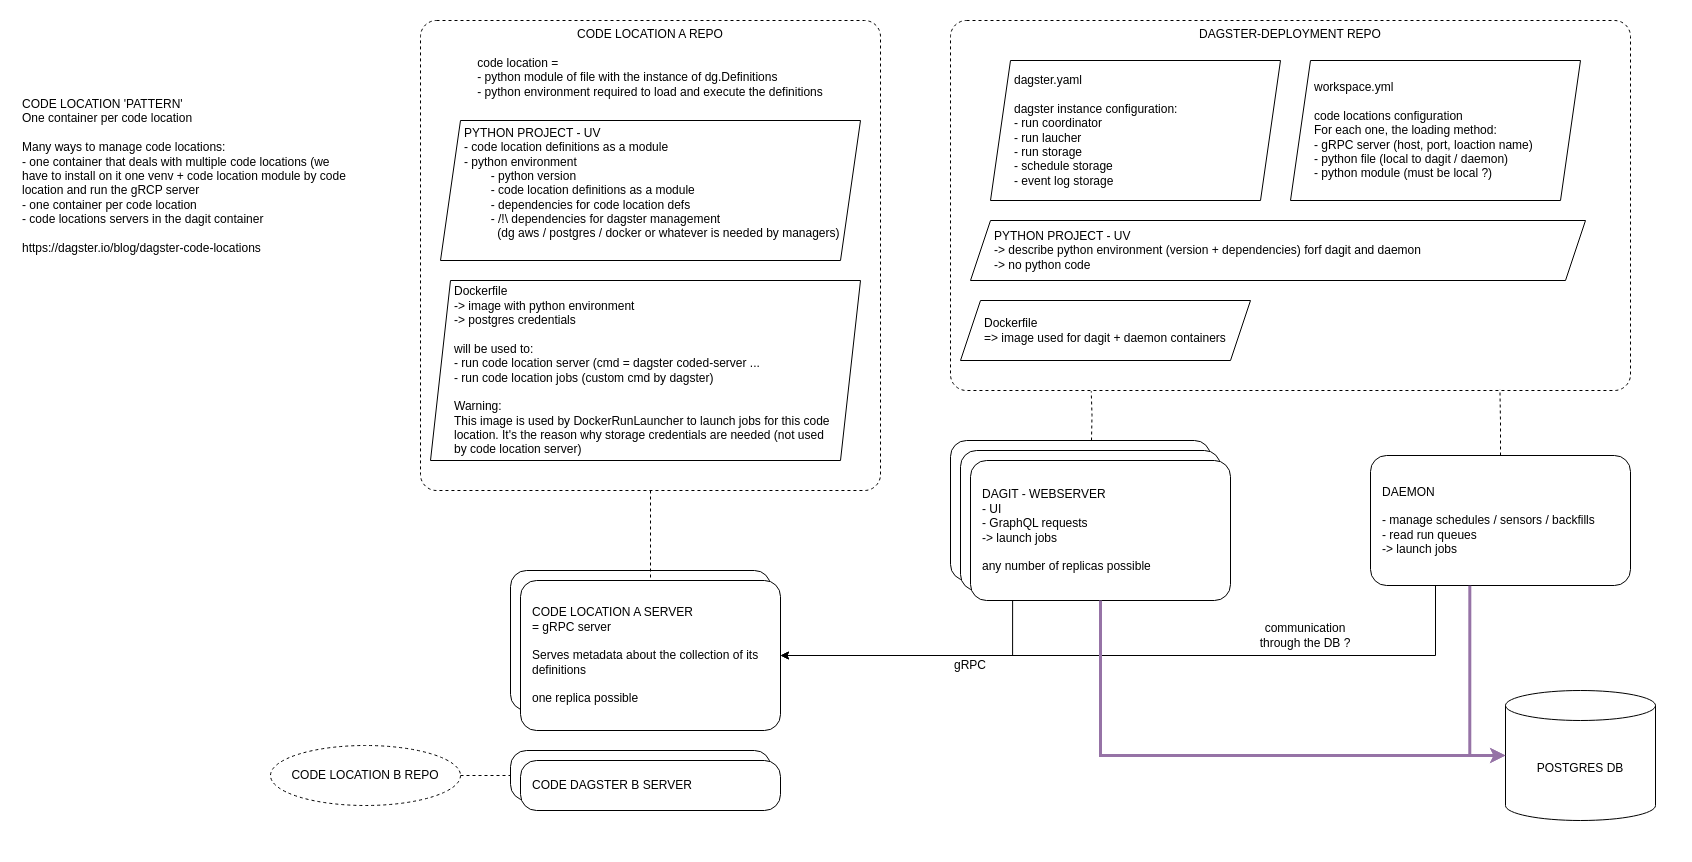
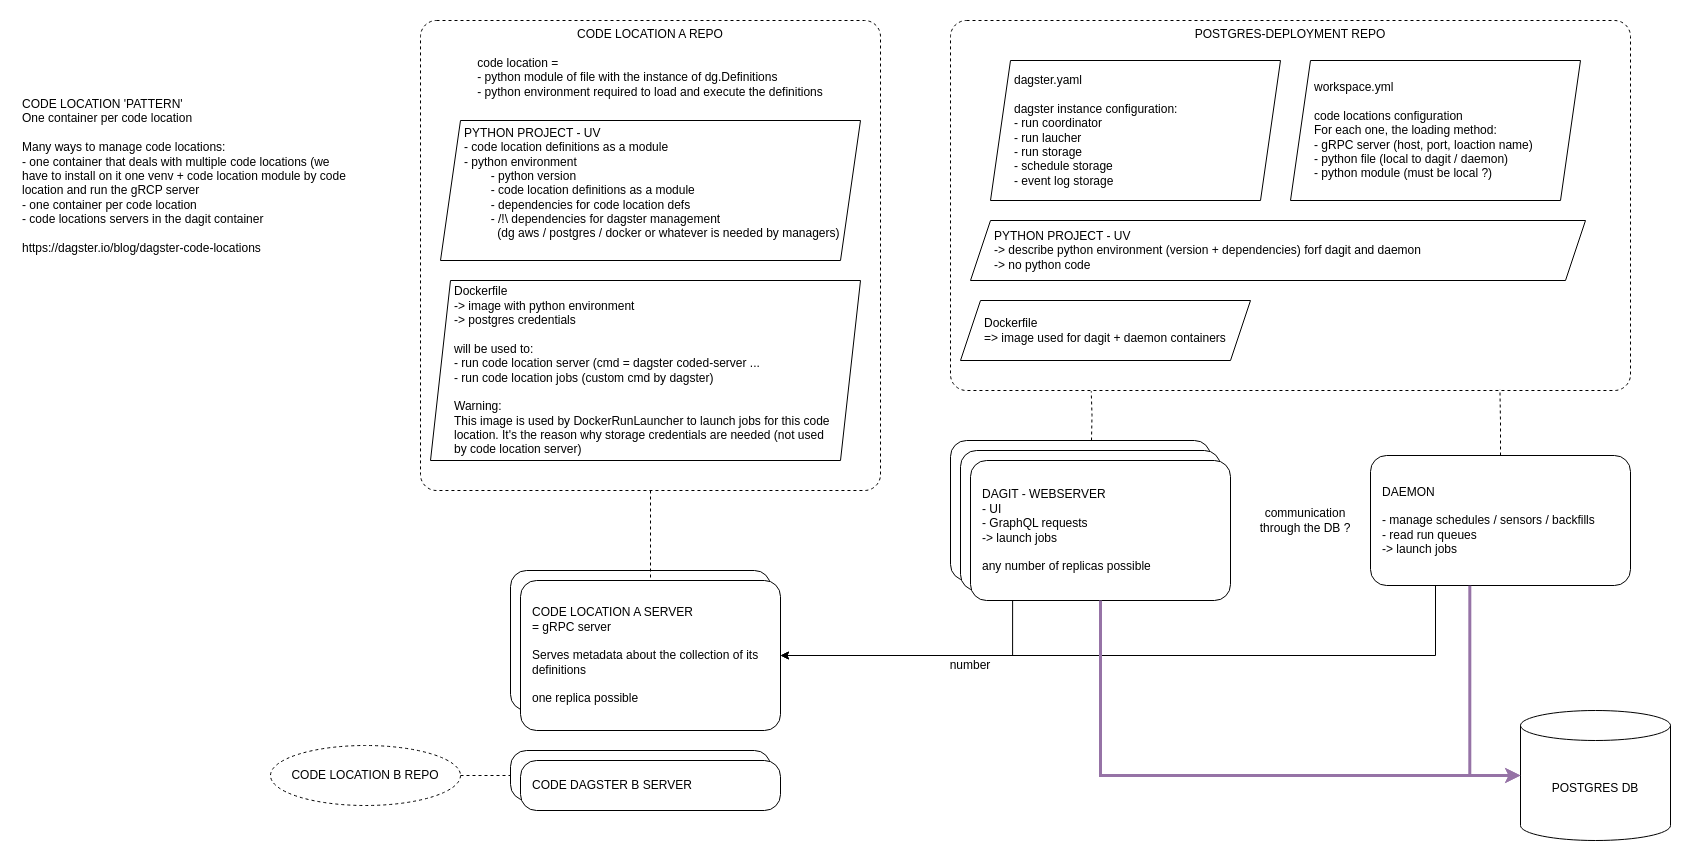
(1291, 35) -> (1291, 35)
(1306, 636) -> (1306, 521)
(971, 666) -> (971, 666)
(1581, 756) -> (1596, 776)
